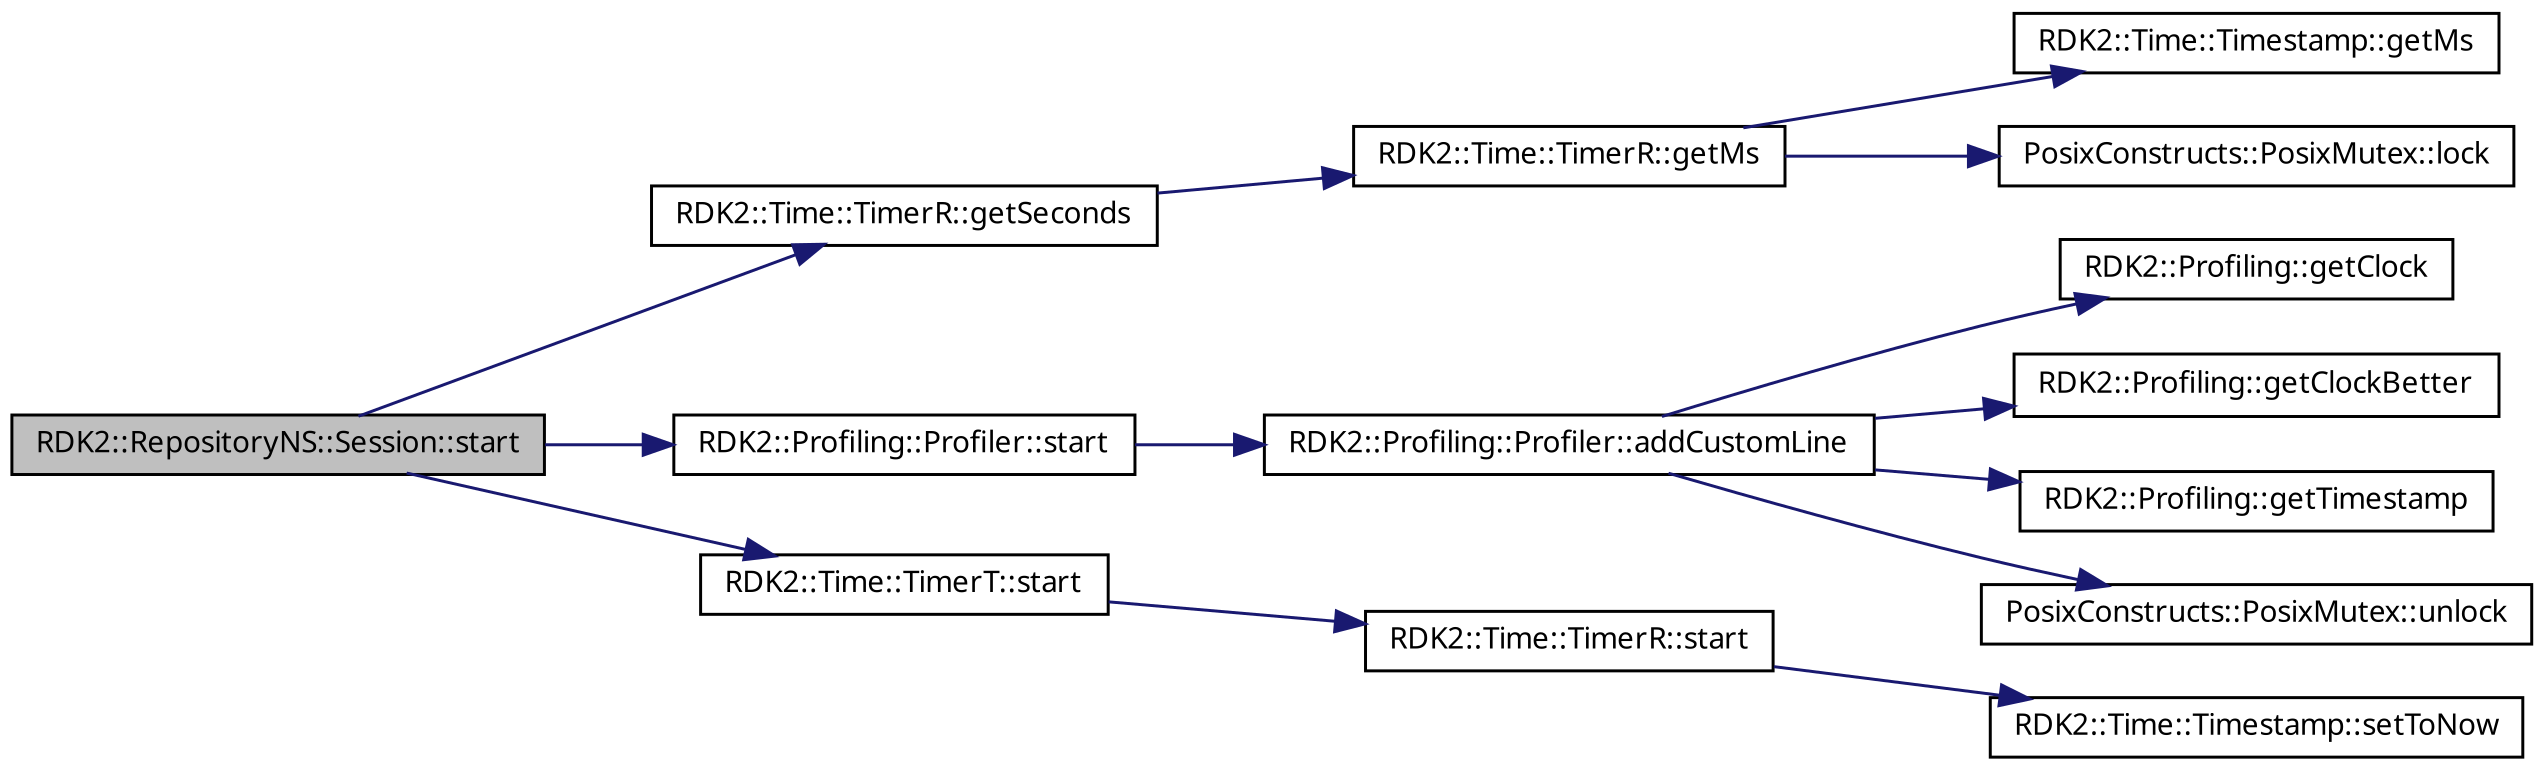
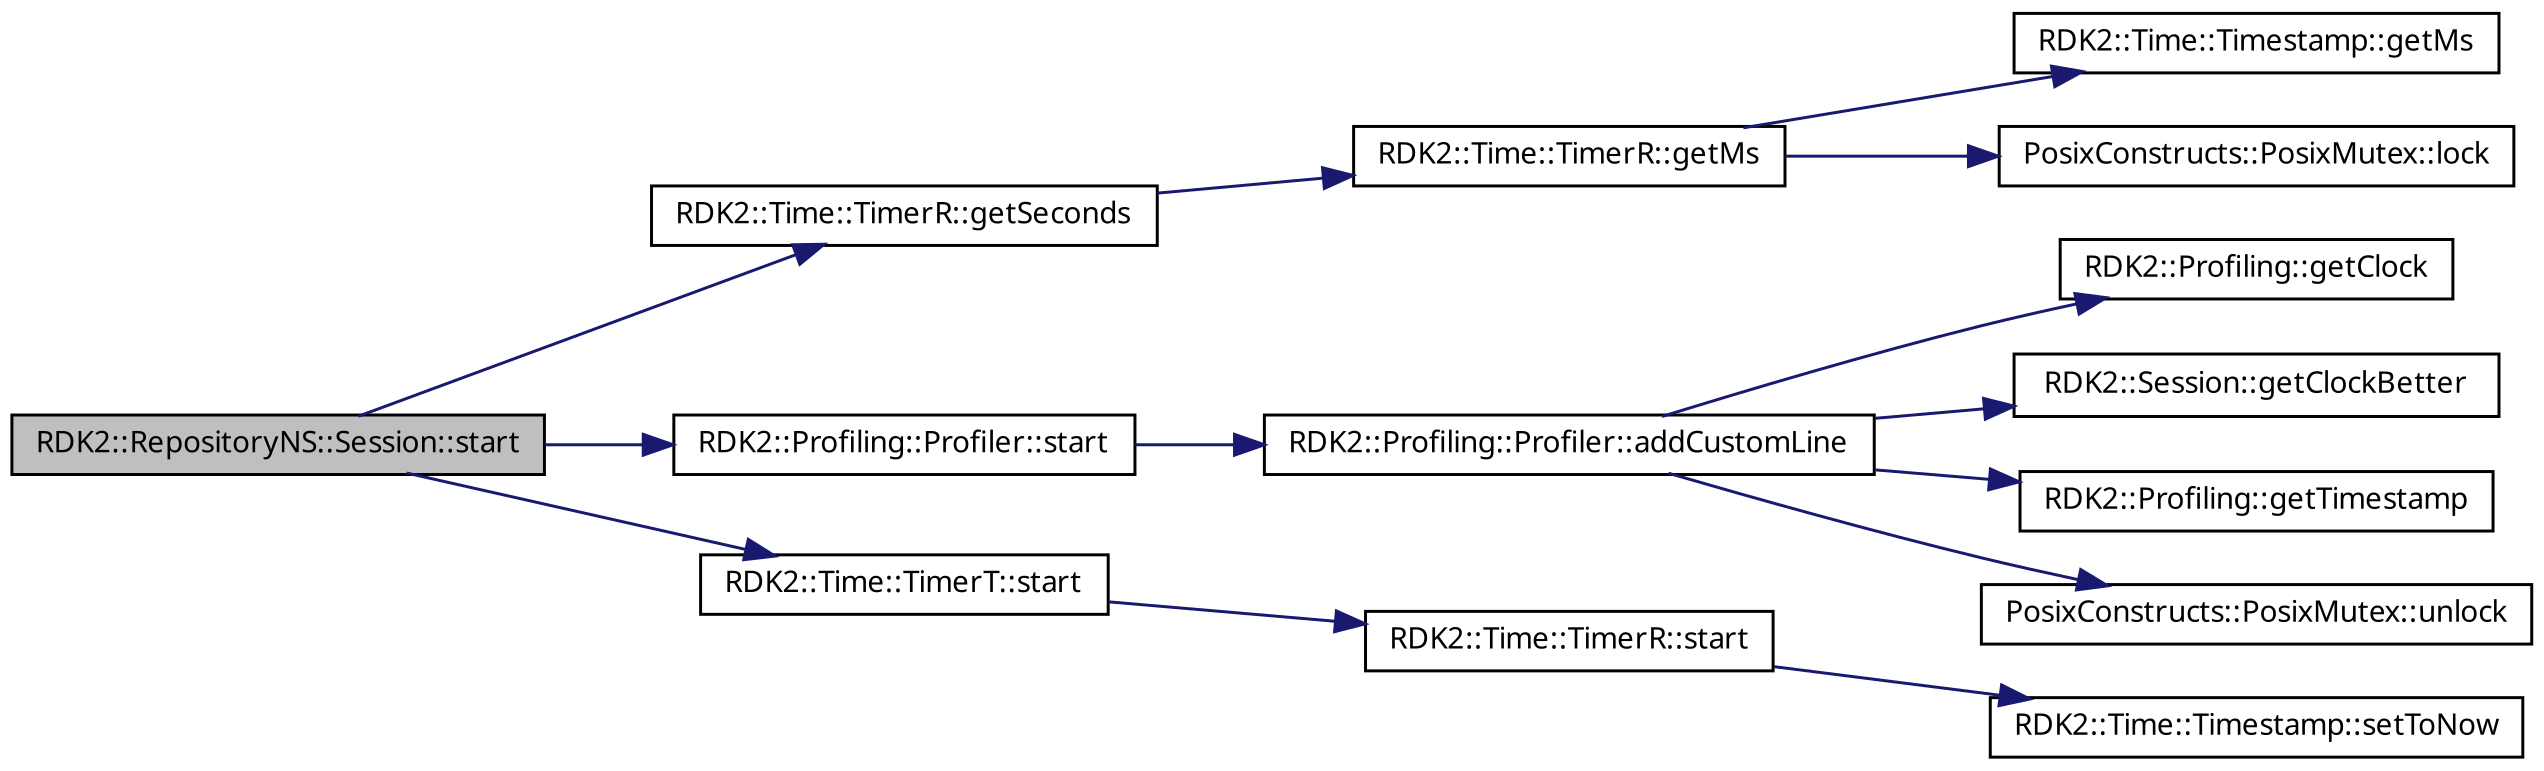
(2257, 385) -> (2257, 385)
